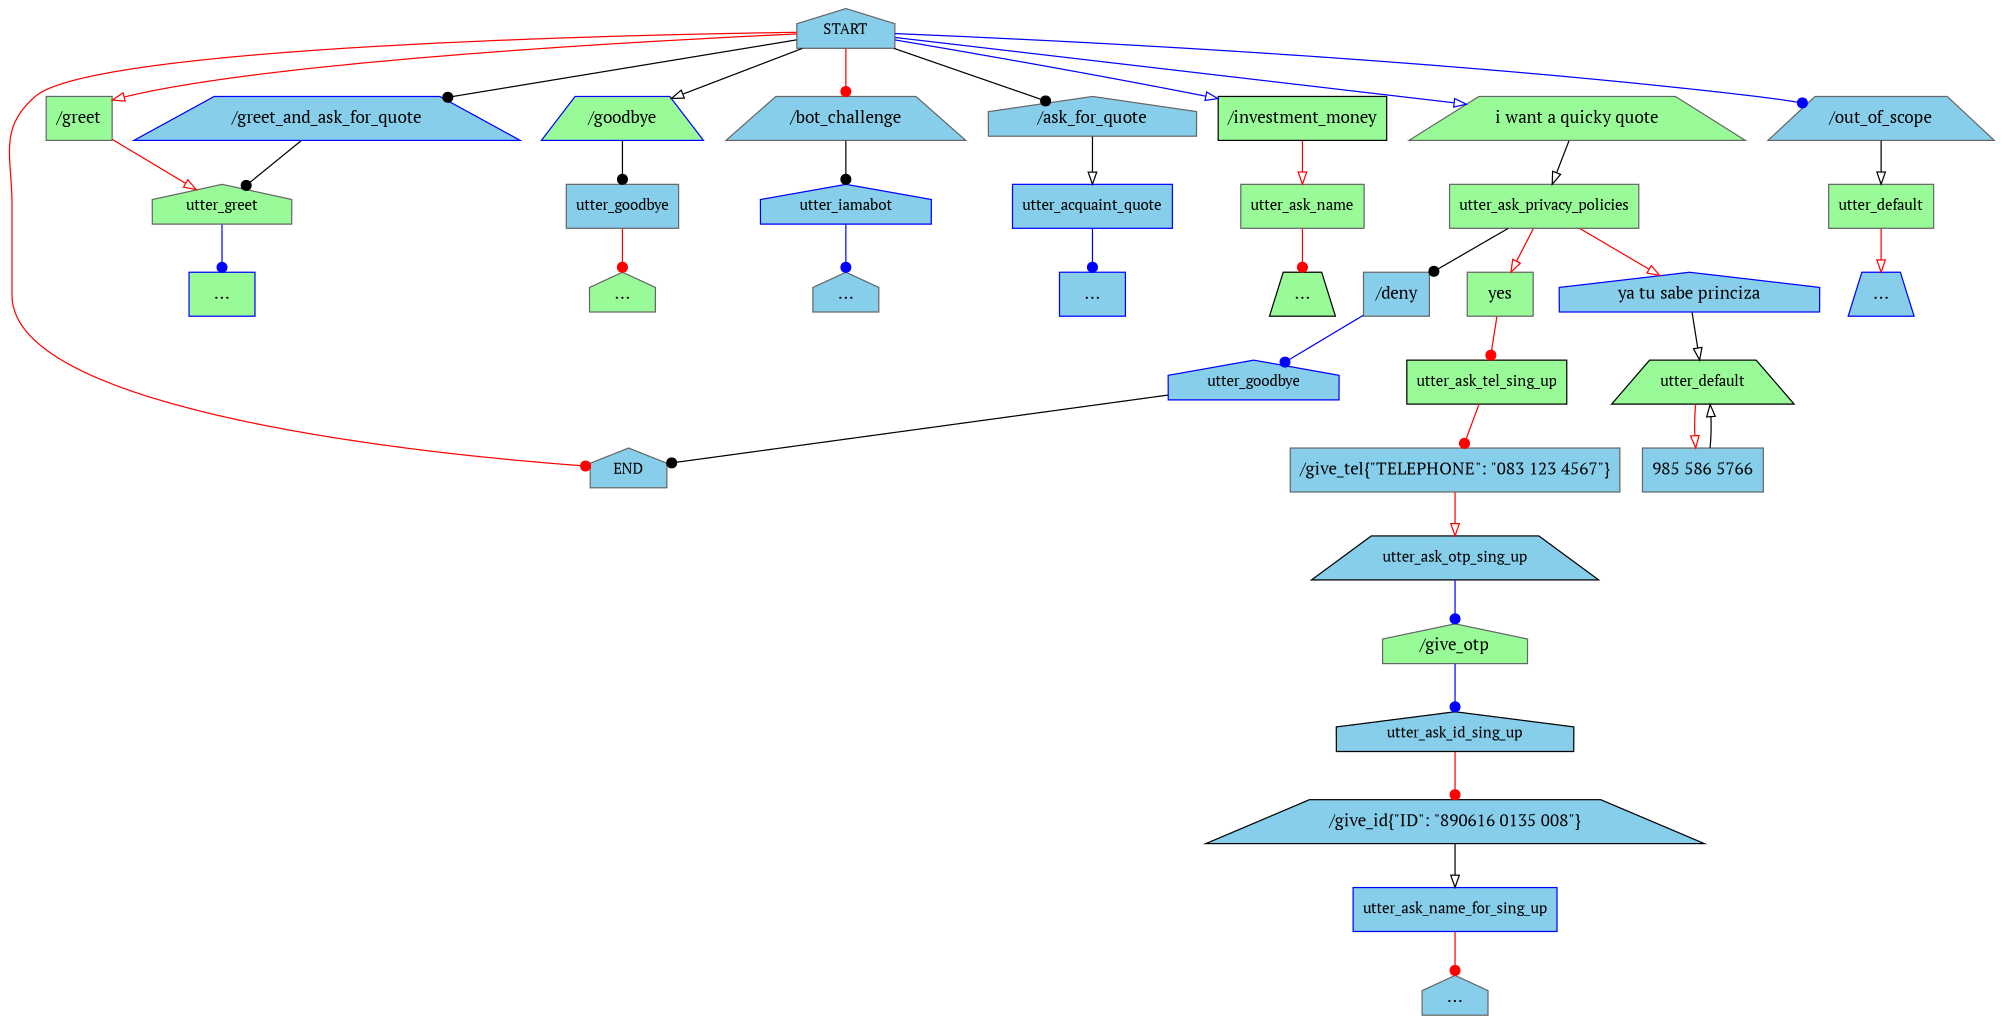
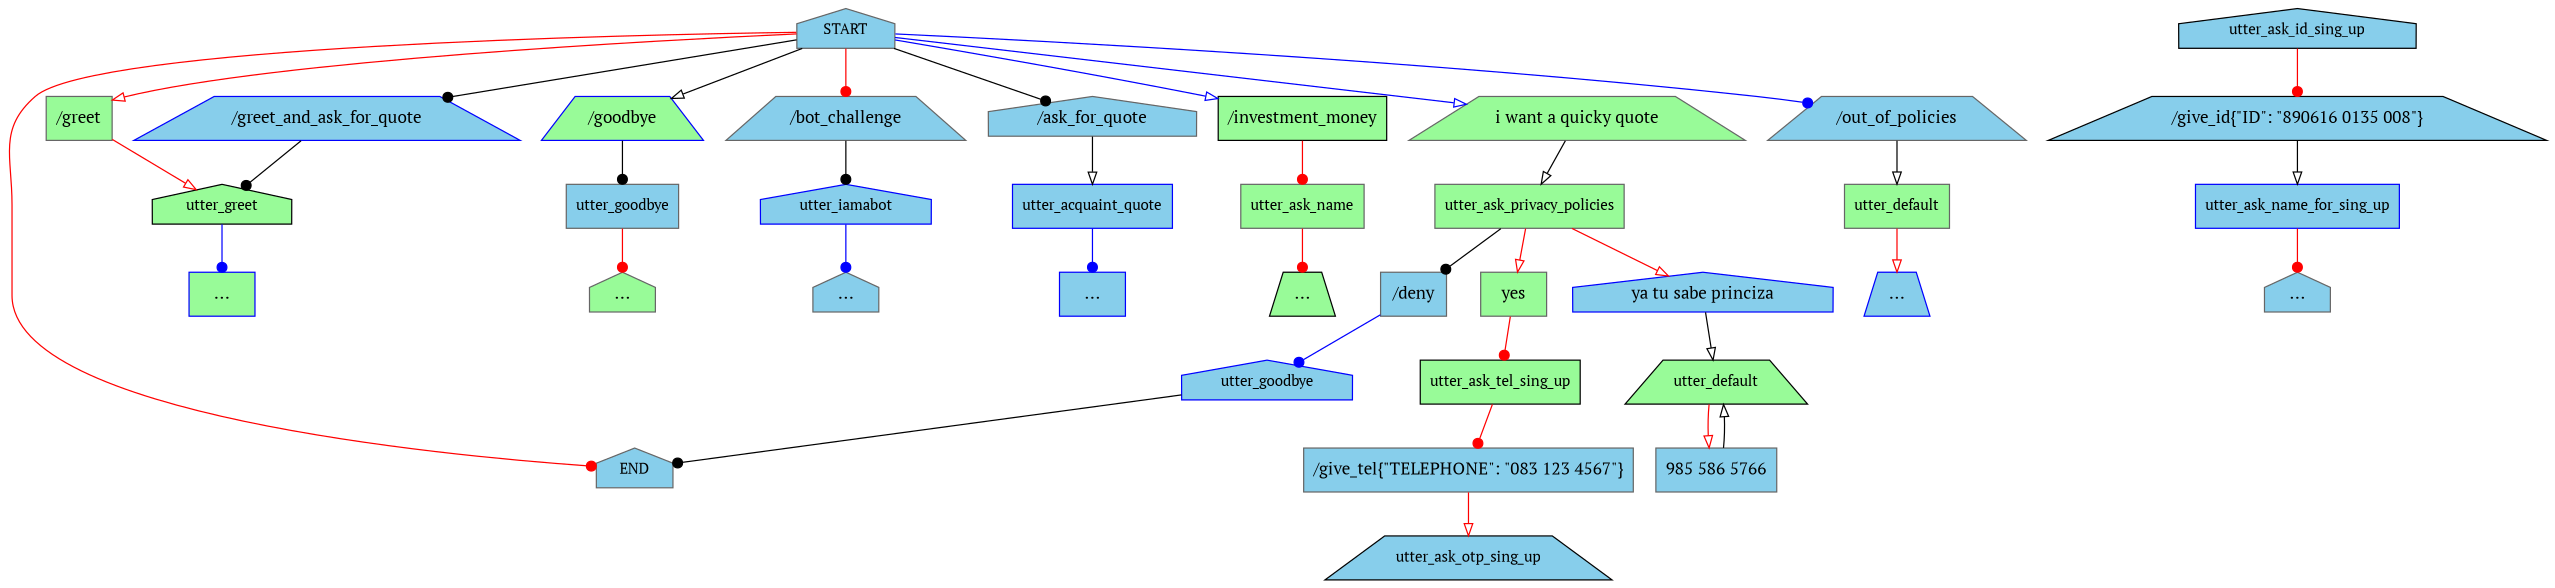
(1881, 118) -> (1897, 118)
(1303, 156) -> (1303, 158)
(222, 206) -> (222, 206)
(1455, 646) -> none
